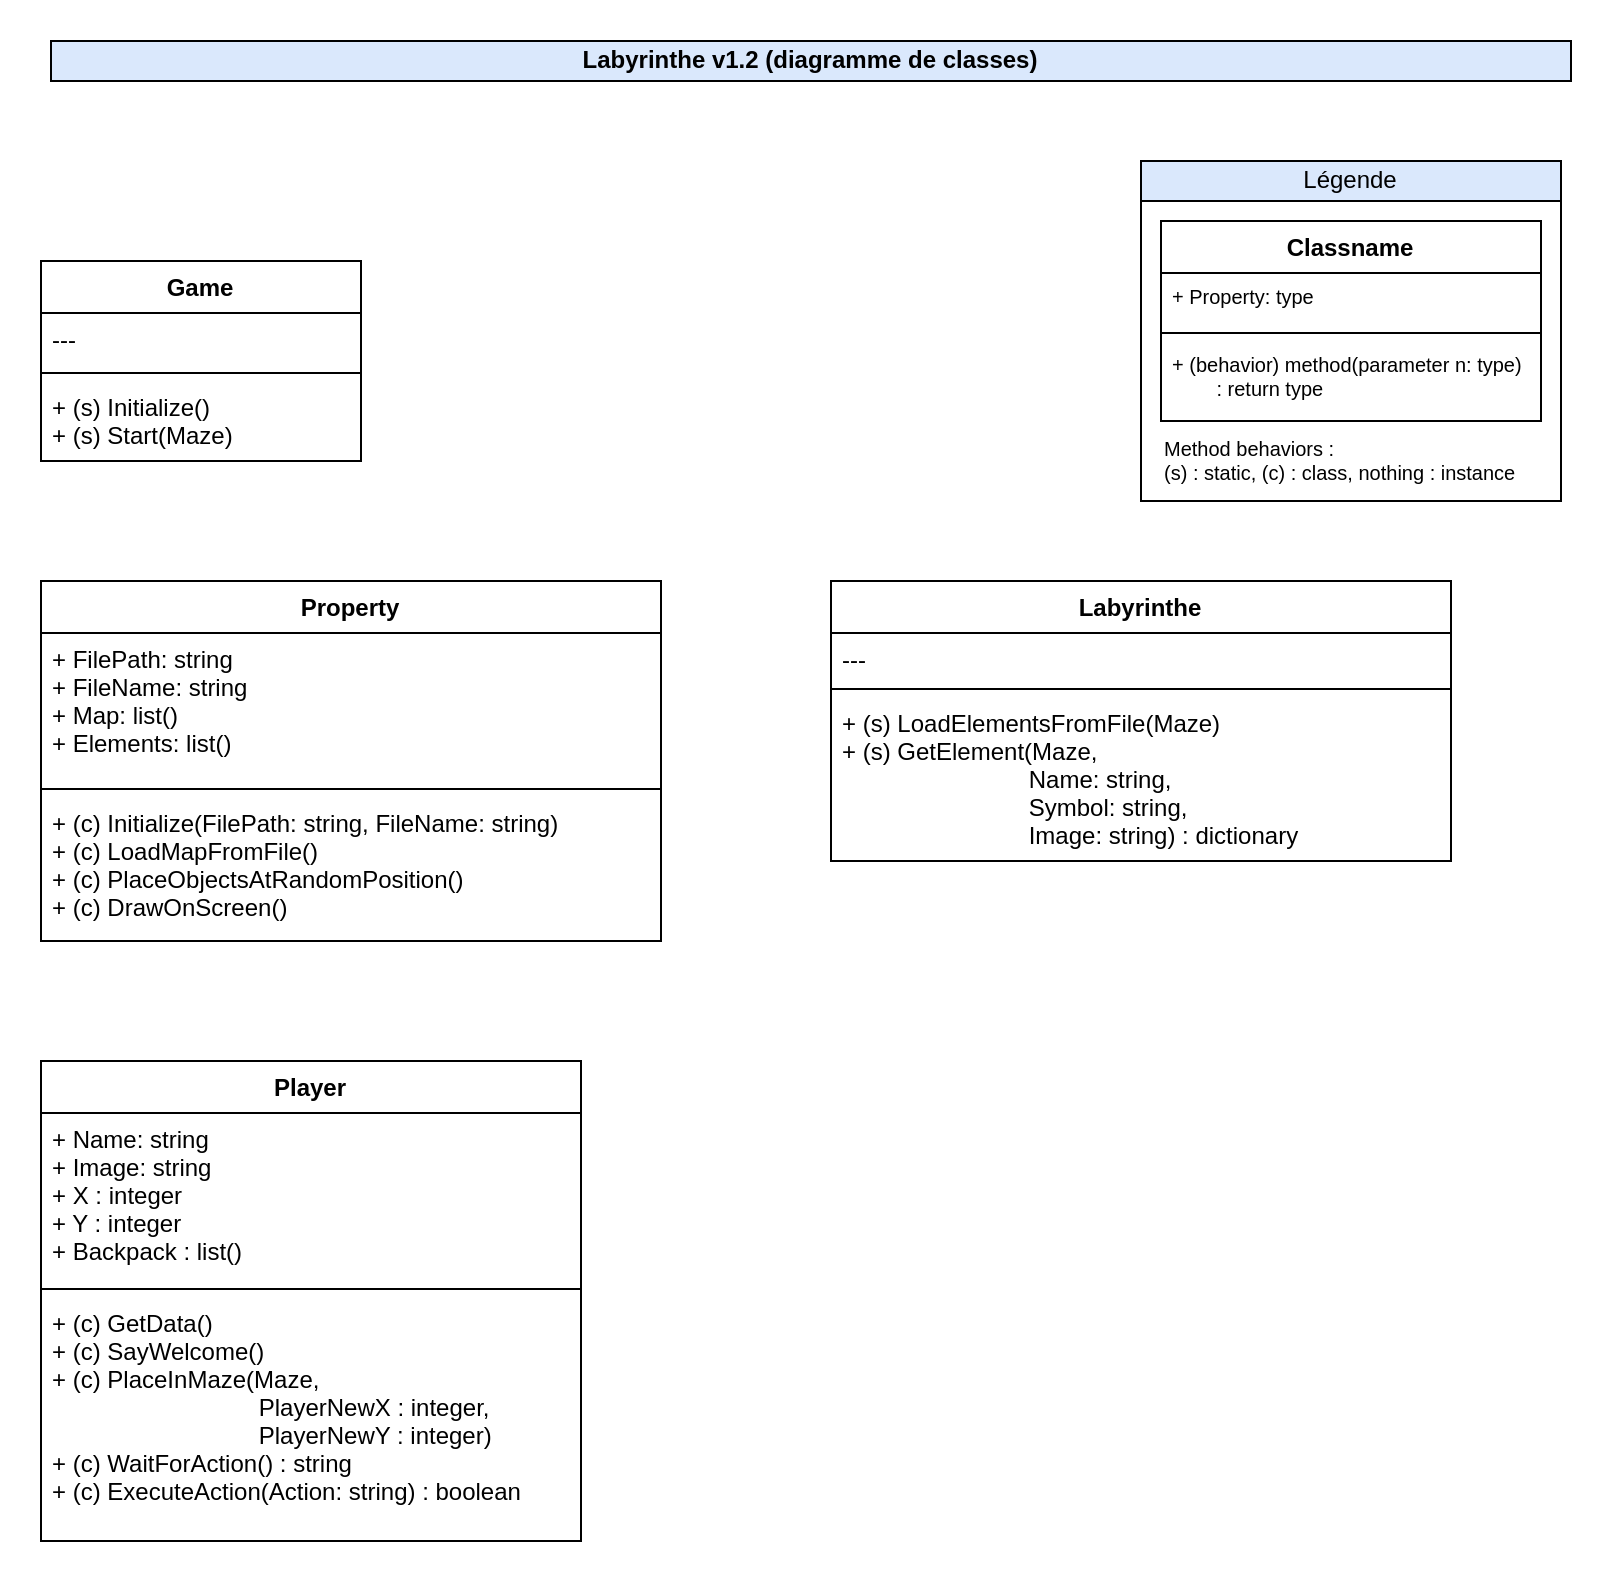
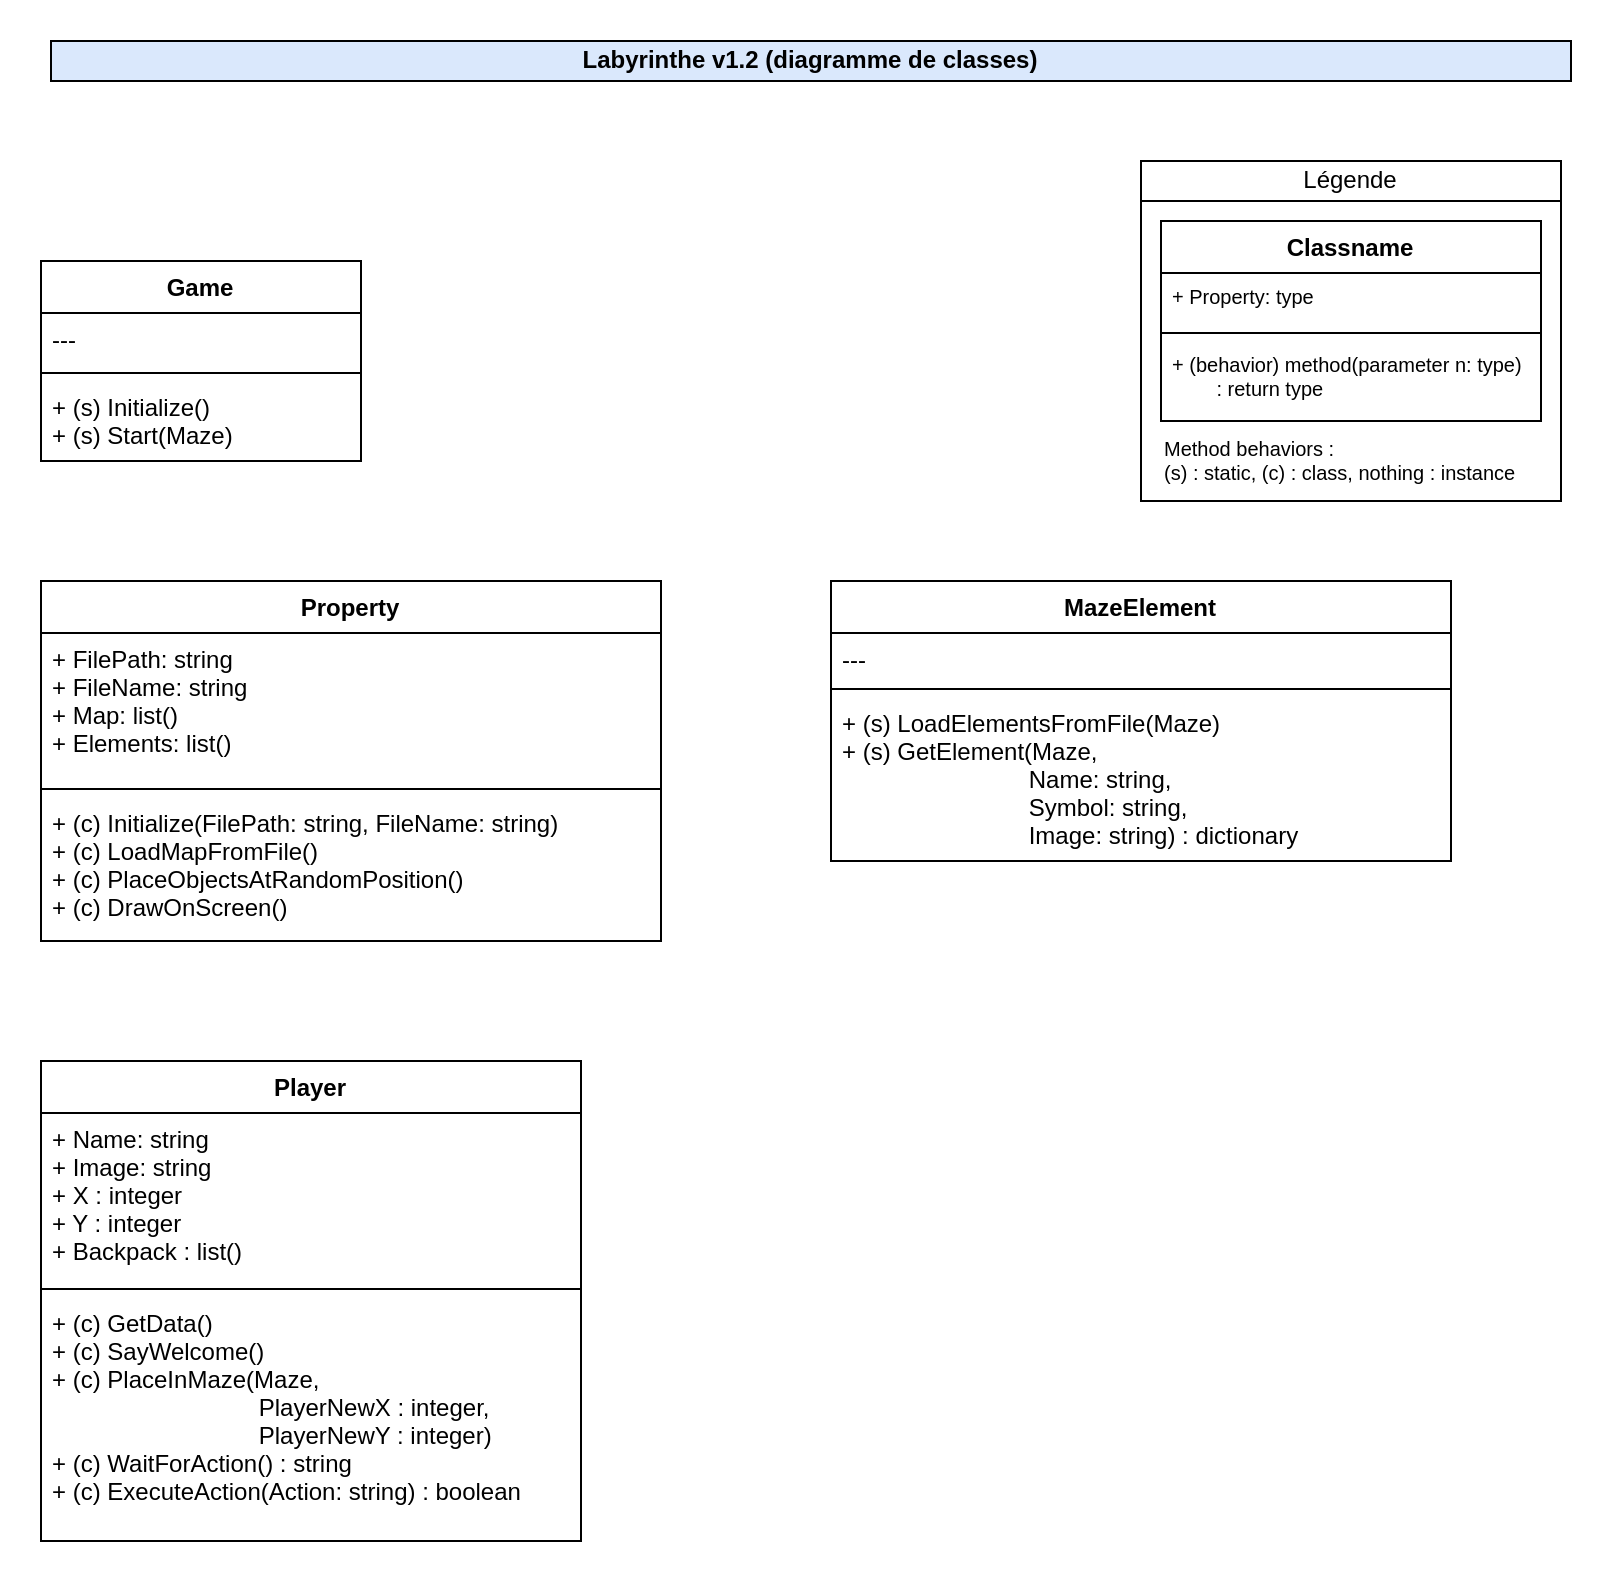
(1351, 181) -> (1351, 181)
(1140, 608) -> (1140, 608)
